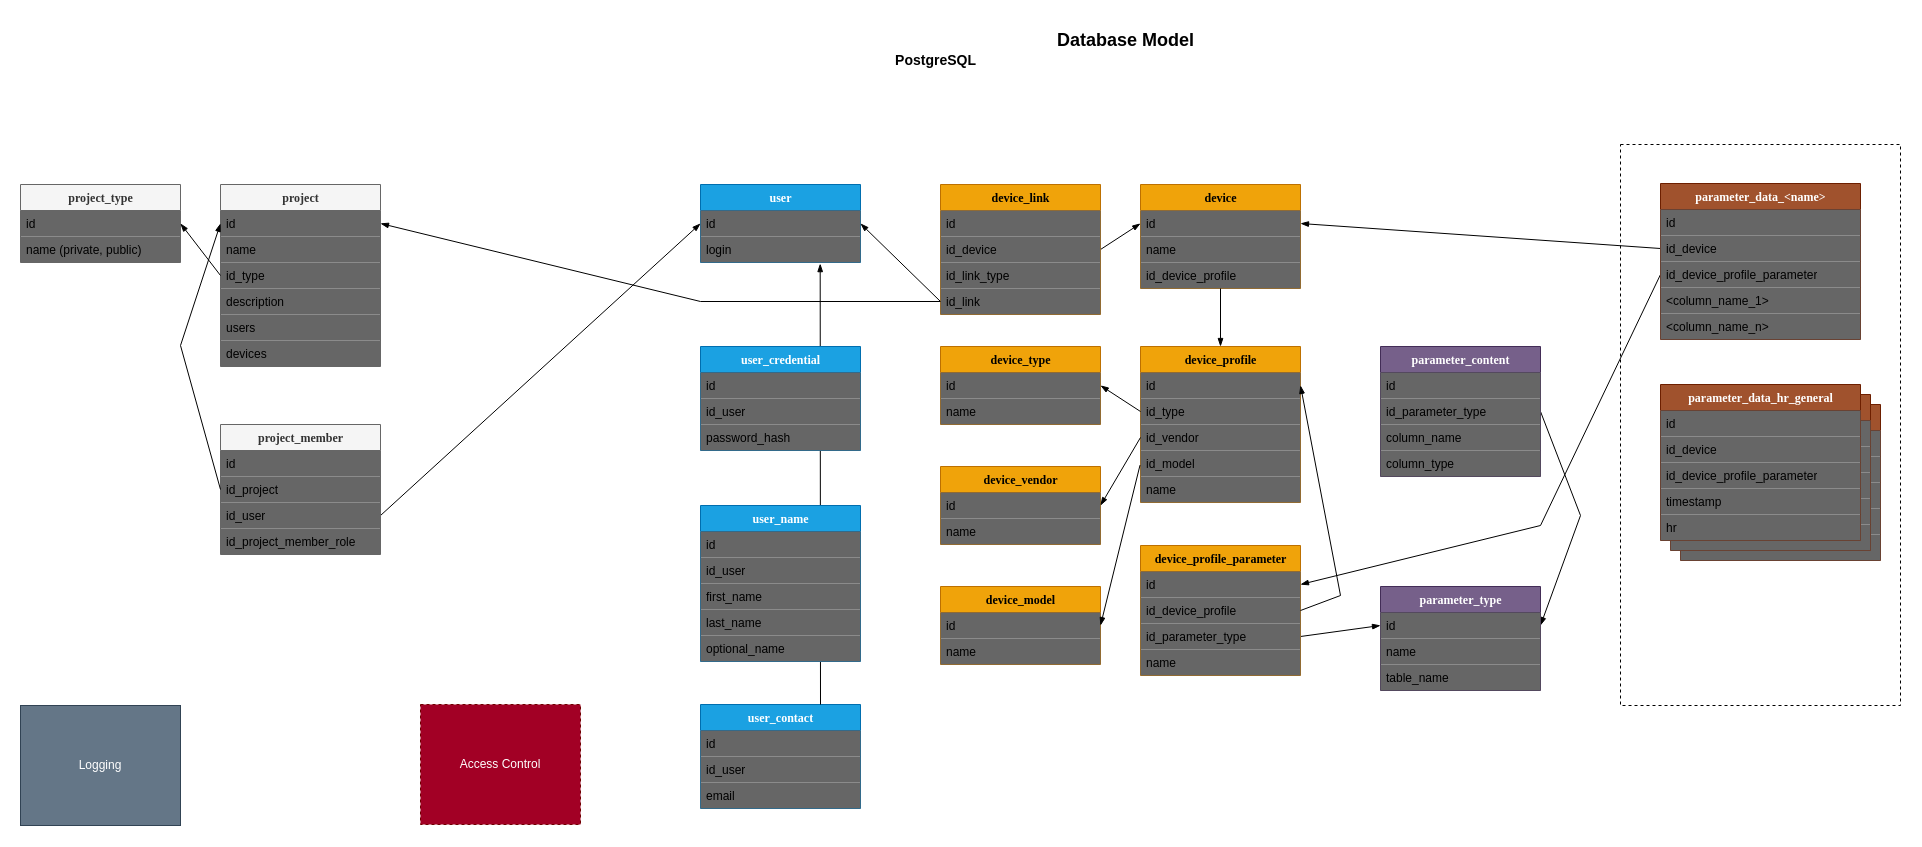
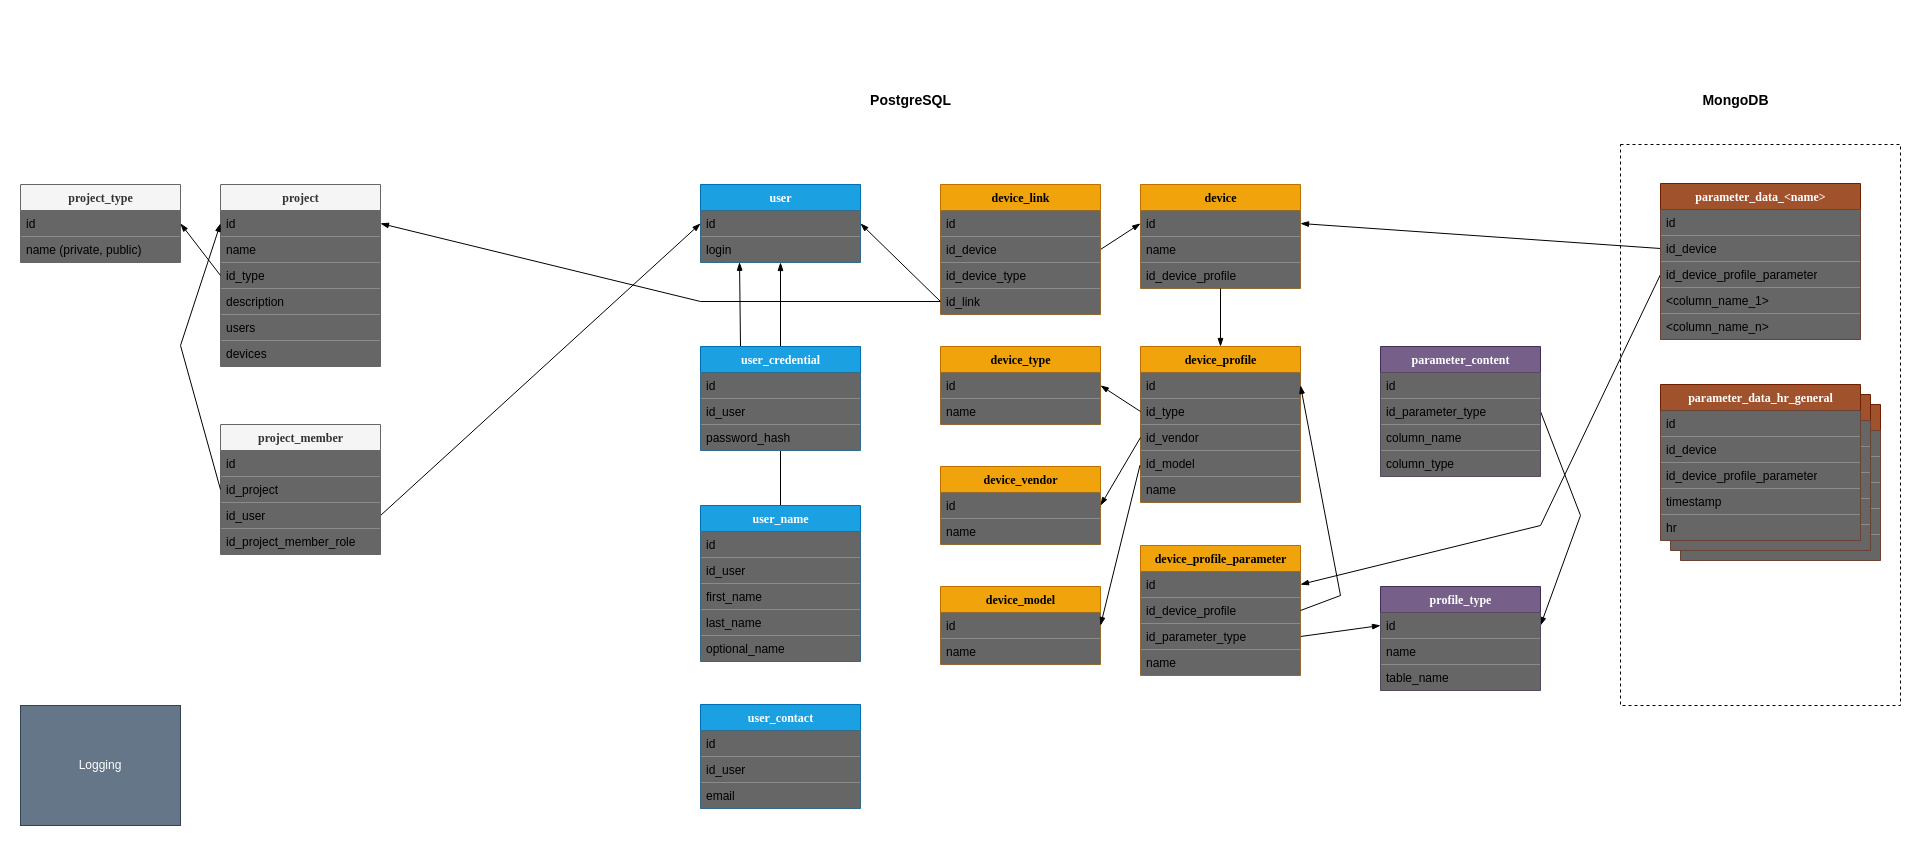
(1126, 41) -> none
(936, 61) -> (911, 101)
none -> (1736, 101)
(982, 277) -> (990, 277)
none -> (740, 308)
none -> (781, 309)
(820, 309) -> none
(1461, 601) -> (1461, 601)
(501, 765) -> none
